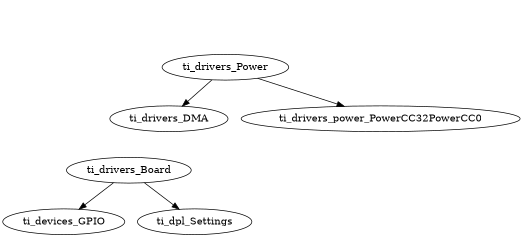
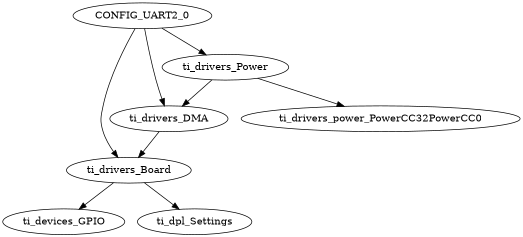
none -> (142, 16)
none -> (151, 142)
